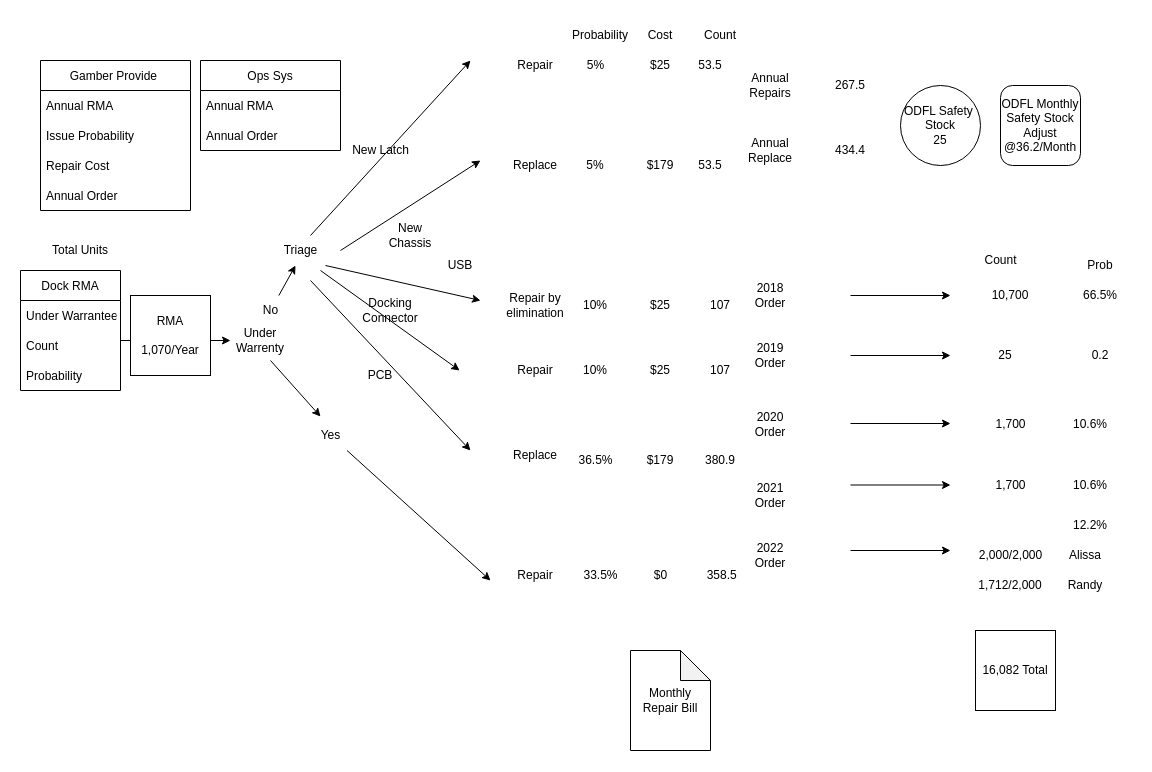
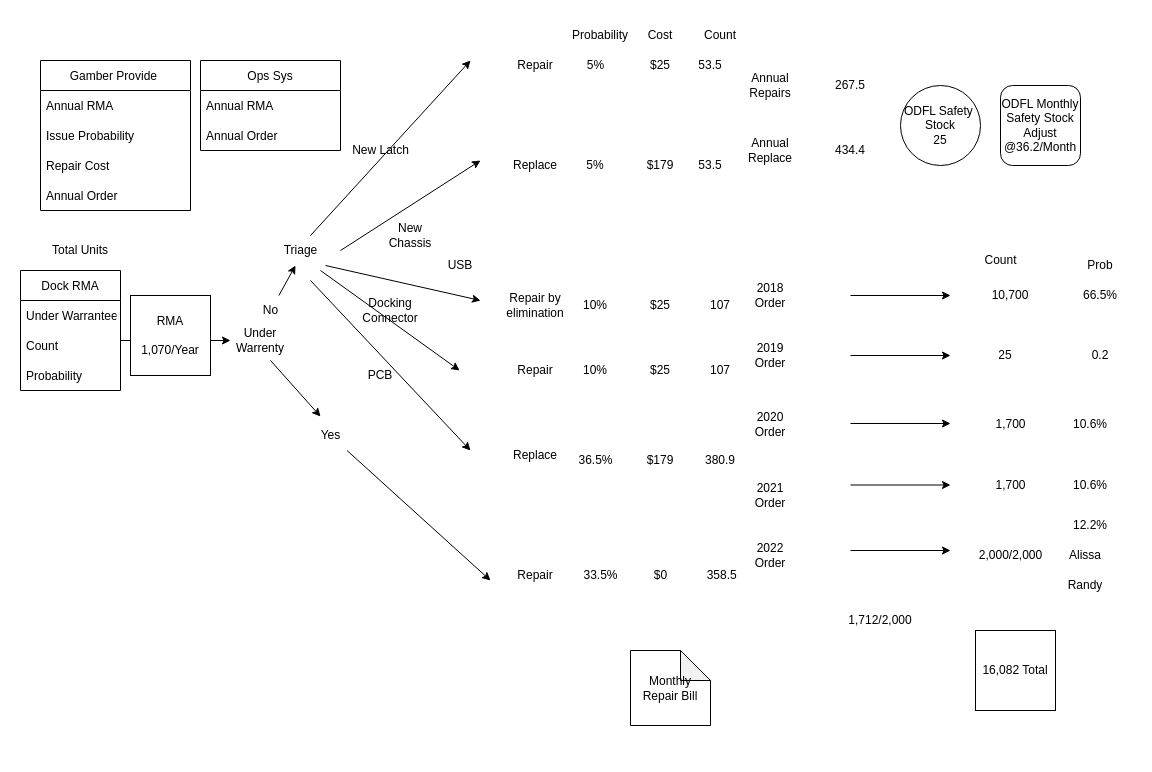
(1011, 586) -> (881, 621)
(671, 701) -> (671, 688)
